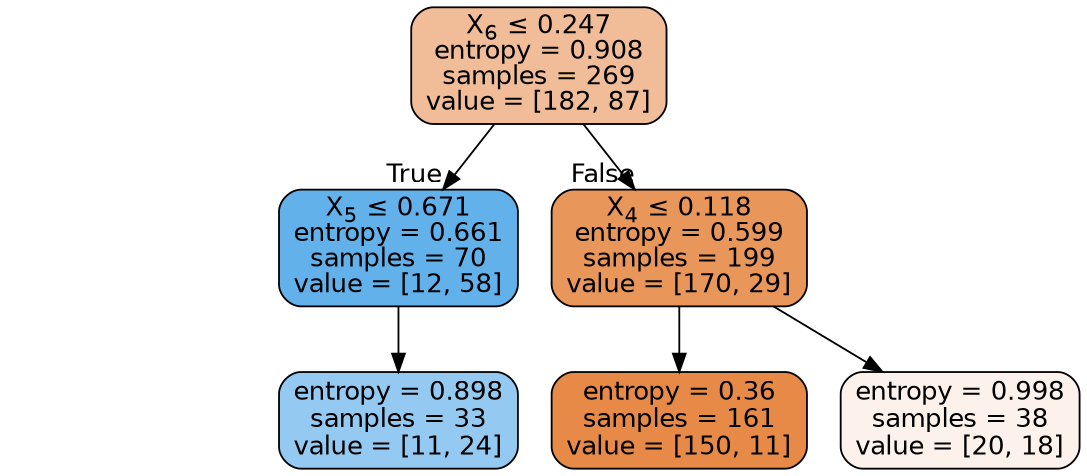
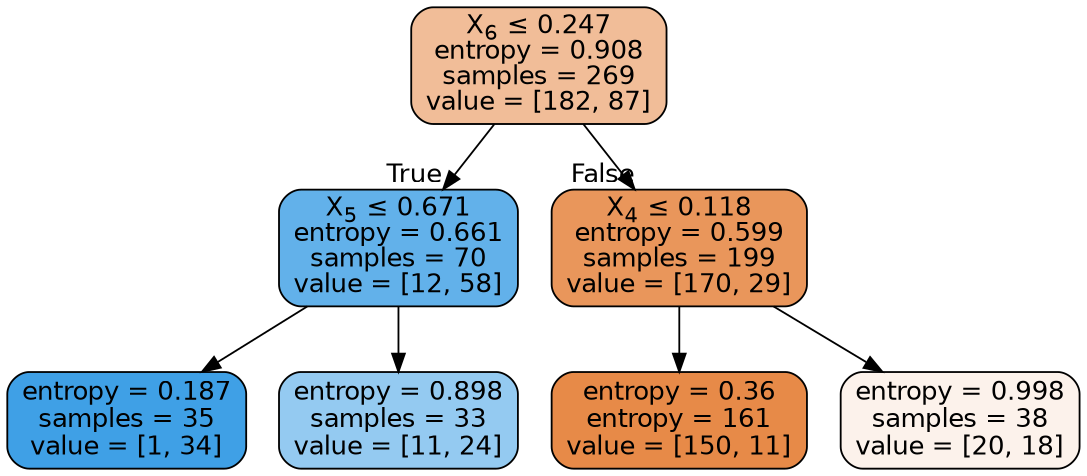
(679, 419) -> (679, 419)
none -> (127, 420)
